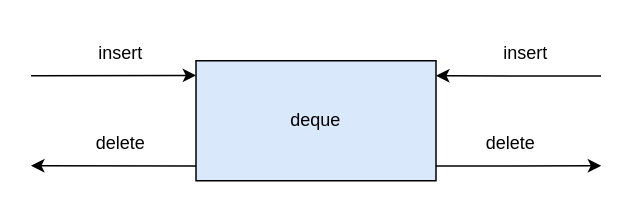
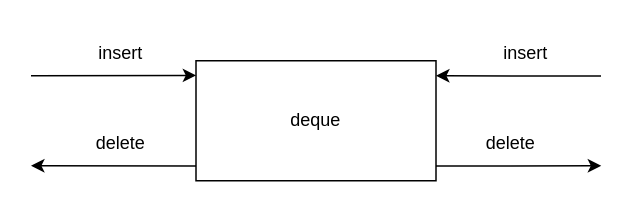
(316, 121) -> (316, 121)
